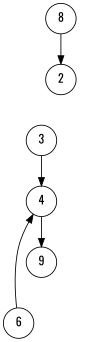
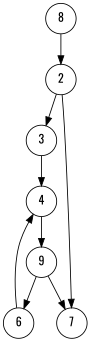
none -> (53, 106)
none -> (32, 289)
none -> (72, 323)
